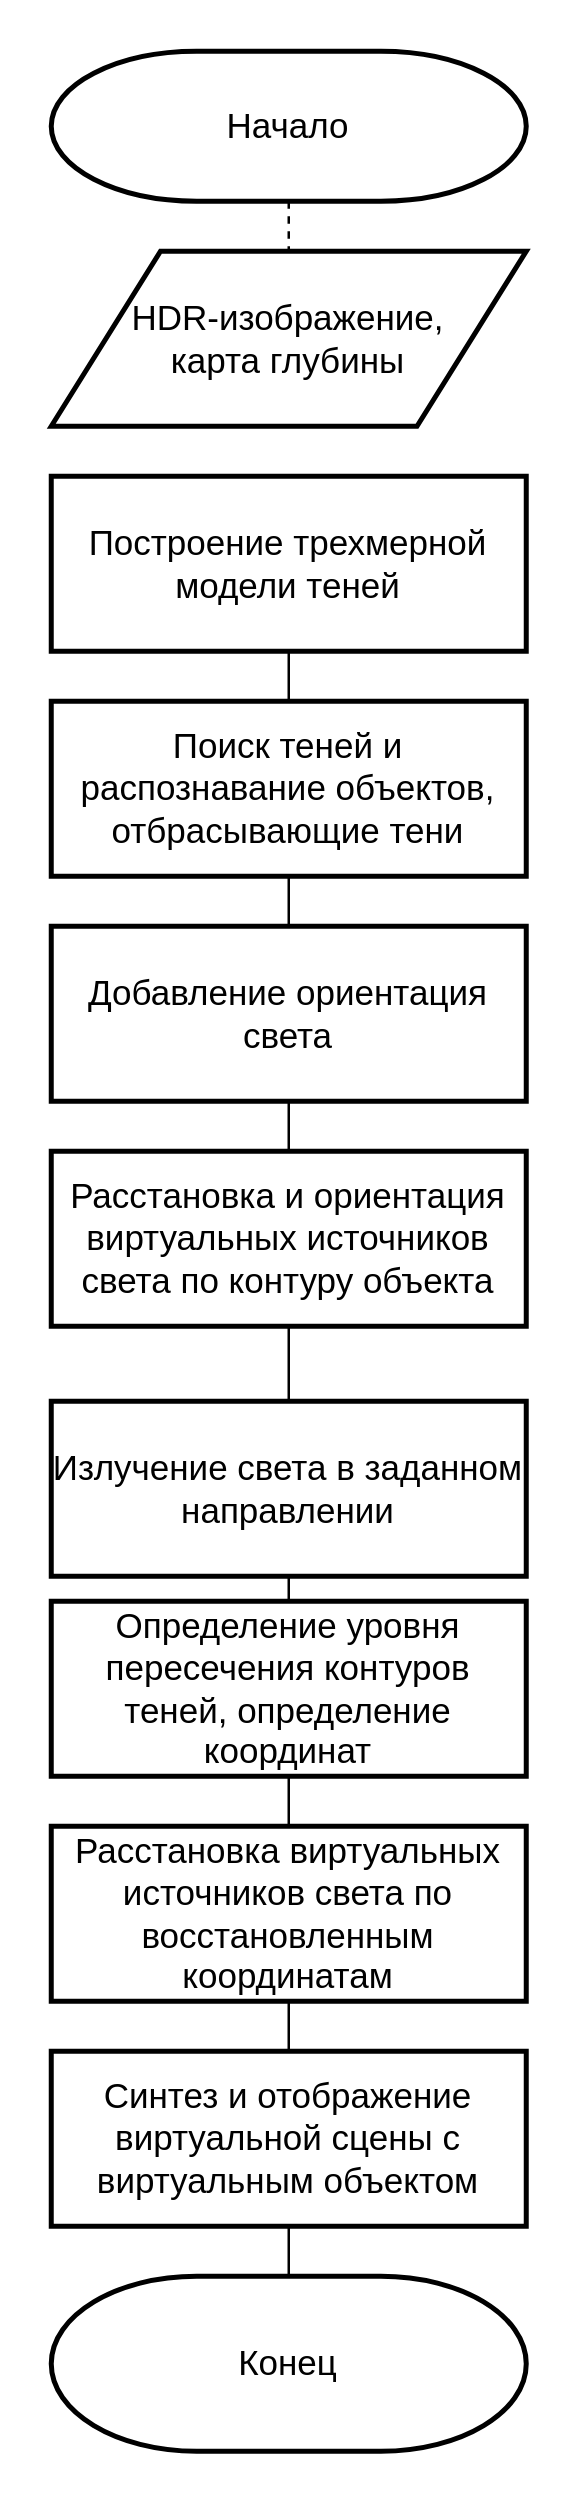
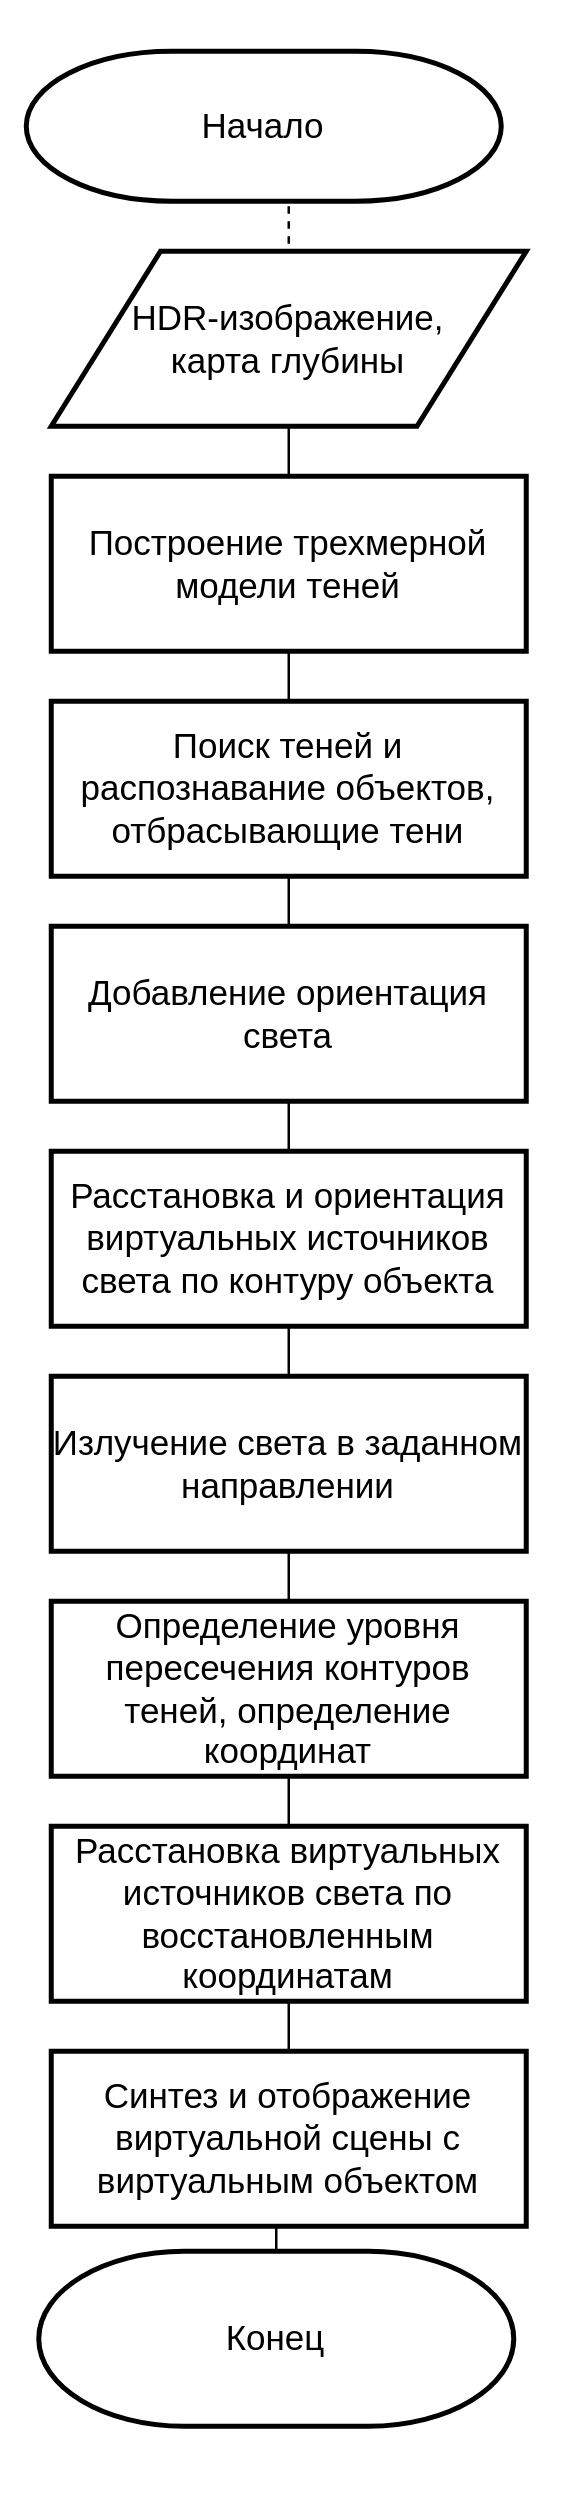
(289, 126) -> (264, 126)
none -> (289, 451)
(289, 1489) -> (289, 1464)
(289, 2364) -> (276, 2339)
